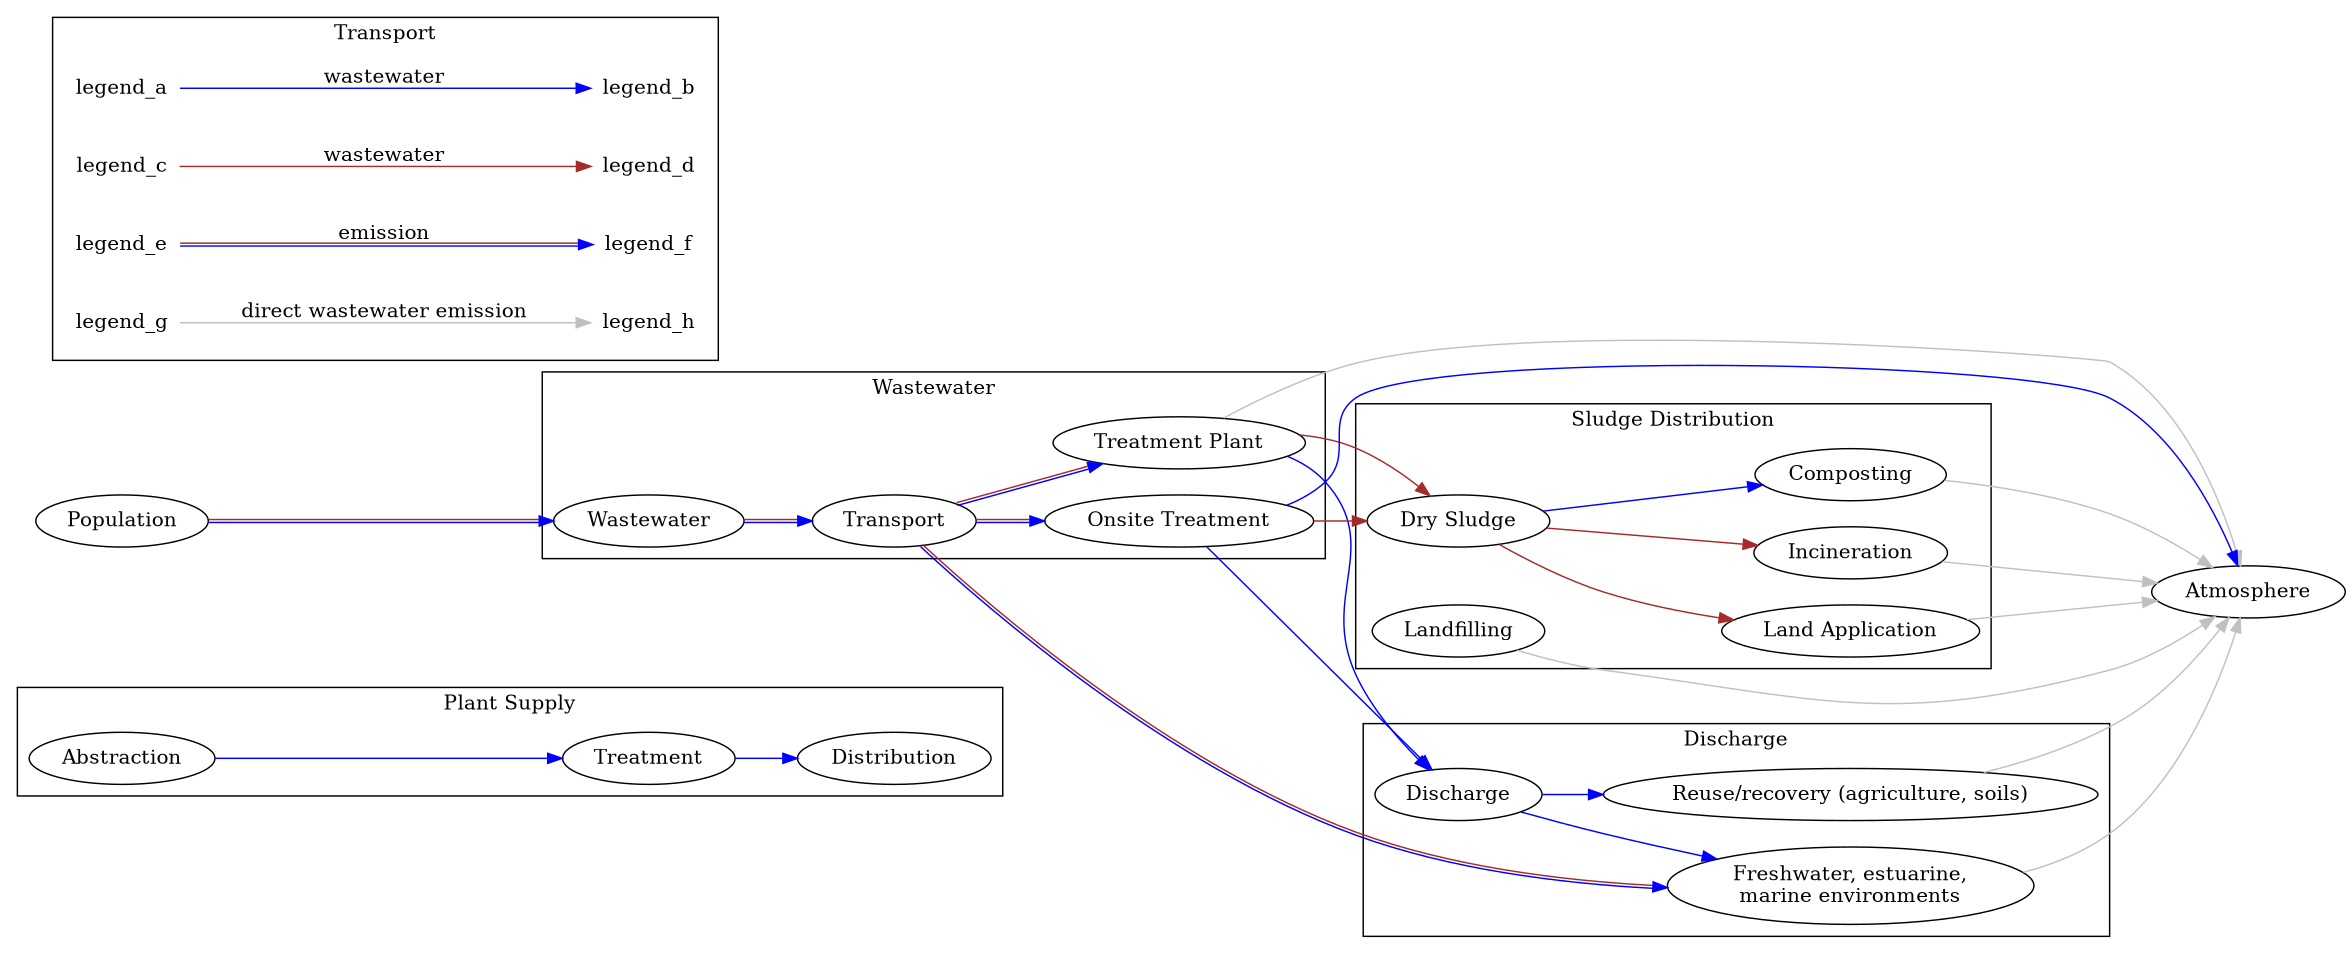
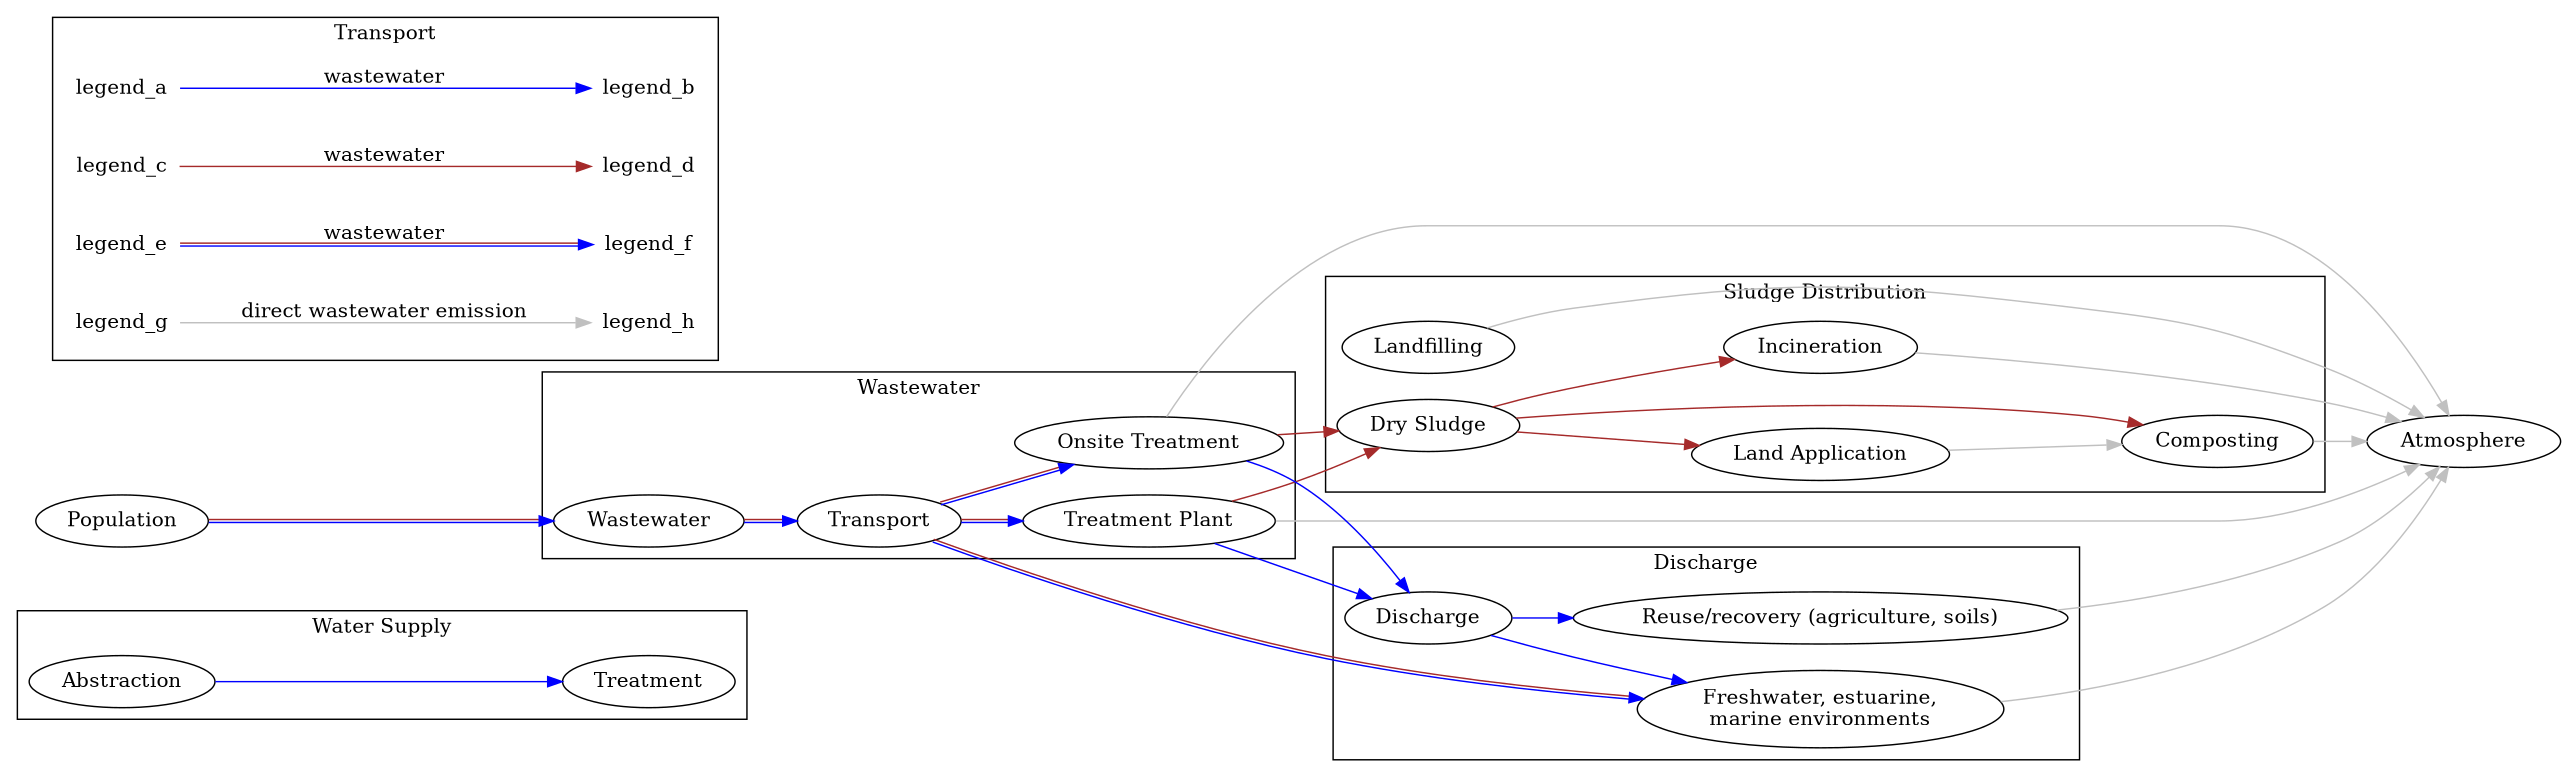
(385, 234) -> (385, 234)
(1763, 366) -> (1804, 226)
(1645, 499) -> (1822, 406)
(2055, 611) -> (2027, 448)
(510, 704) -> (382, 627)
(894, 758) -> none
